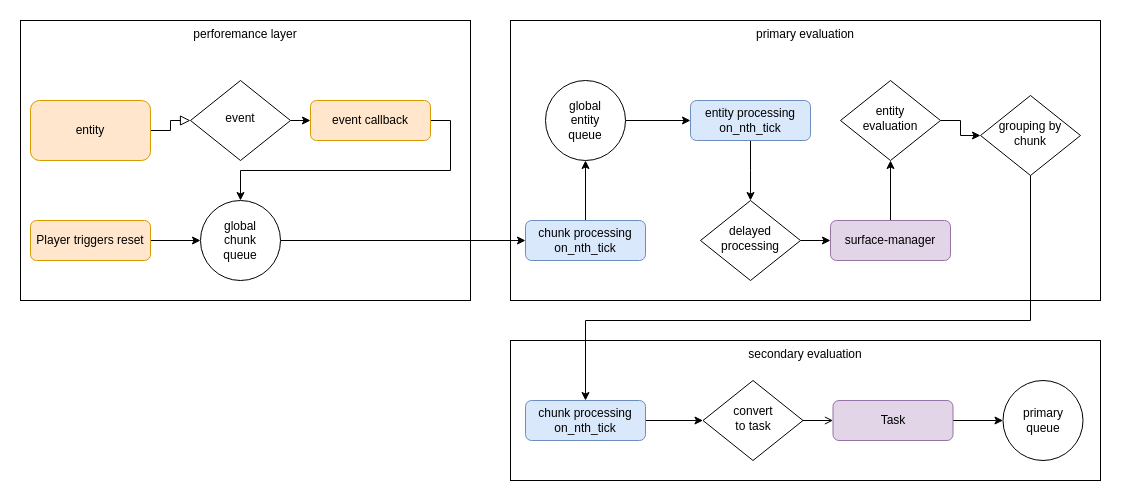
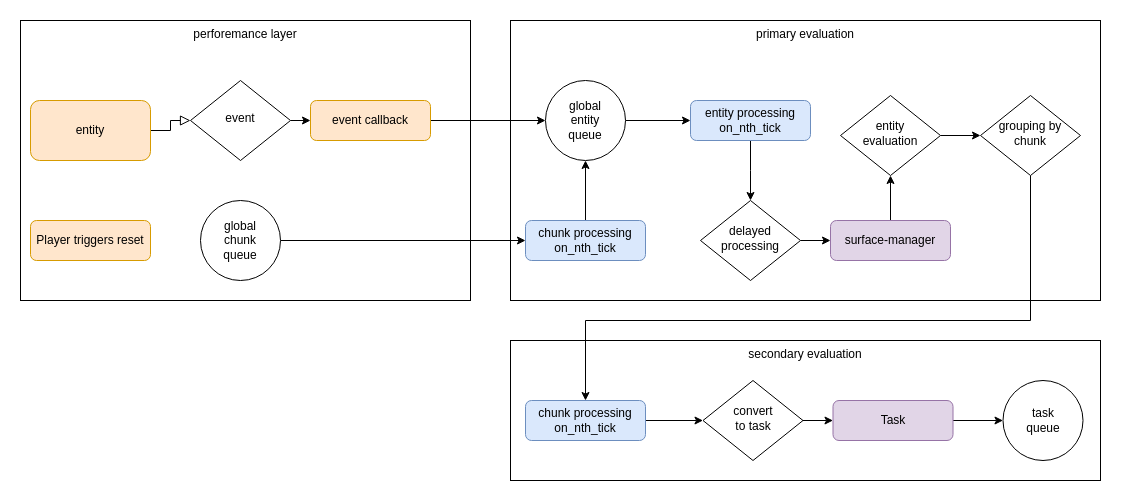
(891, 121) -> (891, 136)
(361, 171) -> (493, 121)
(172, 241) -> none
(827, 421) -> (825, 421)
(1044, 421) -> (1044, 421)
